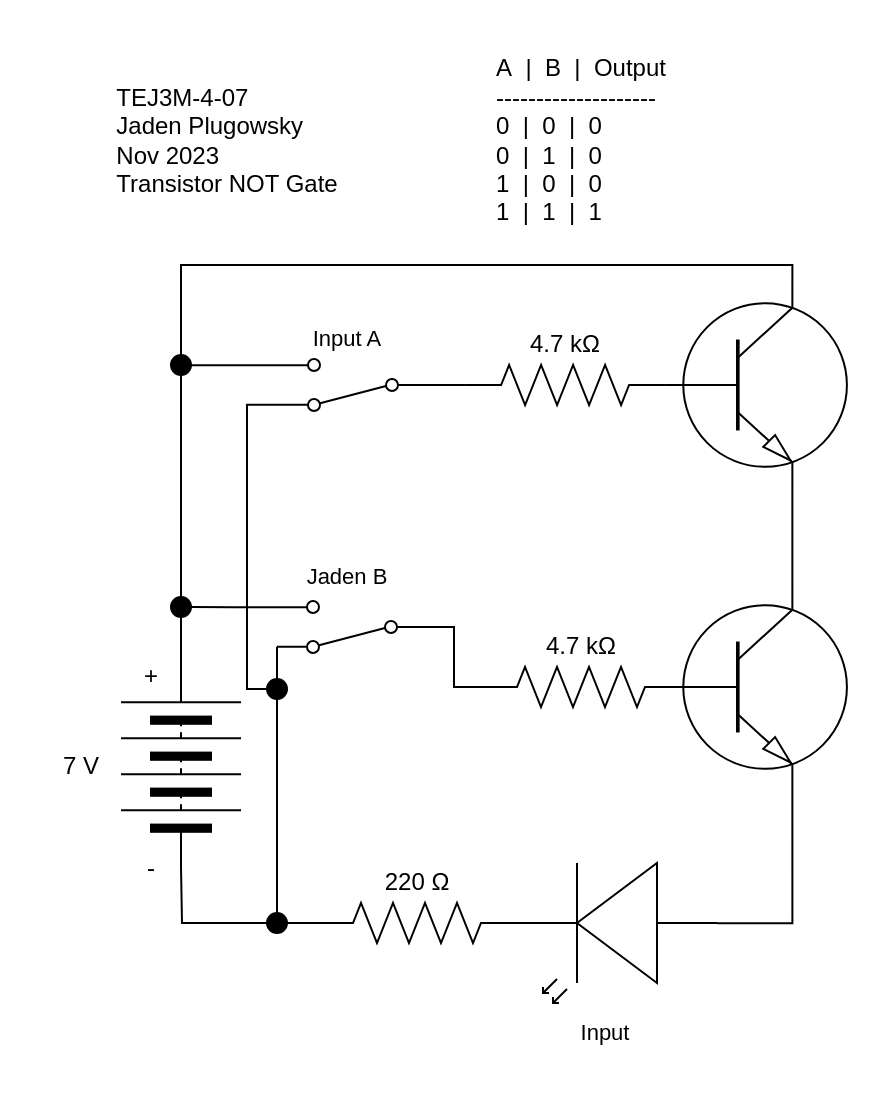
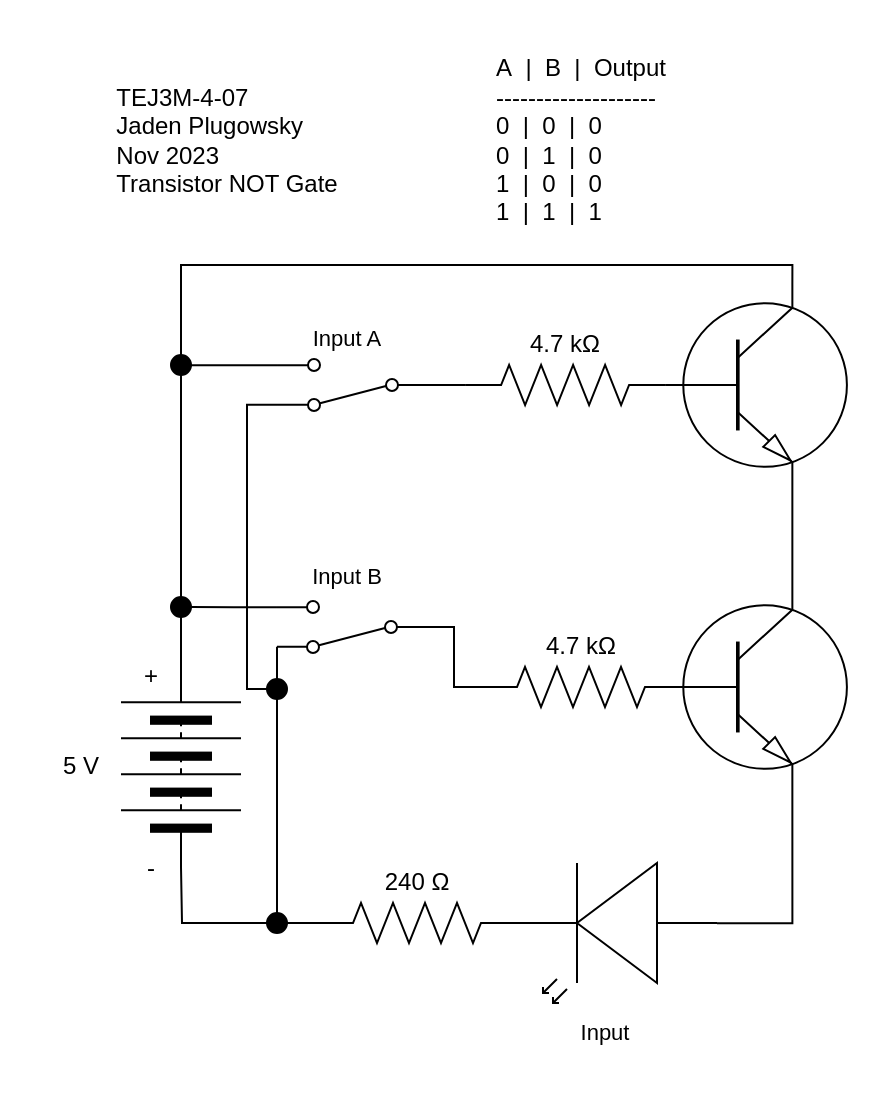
(348, 577) -> (348, 577)
(82, 767) -> (82, 767)
(418, 883) -> (418, 883)
